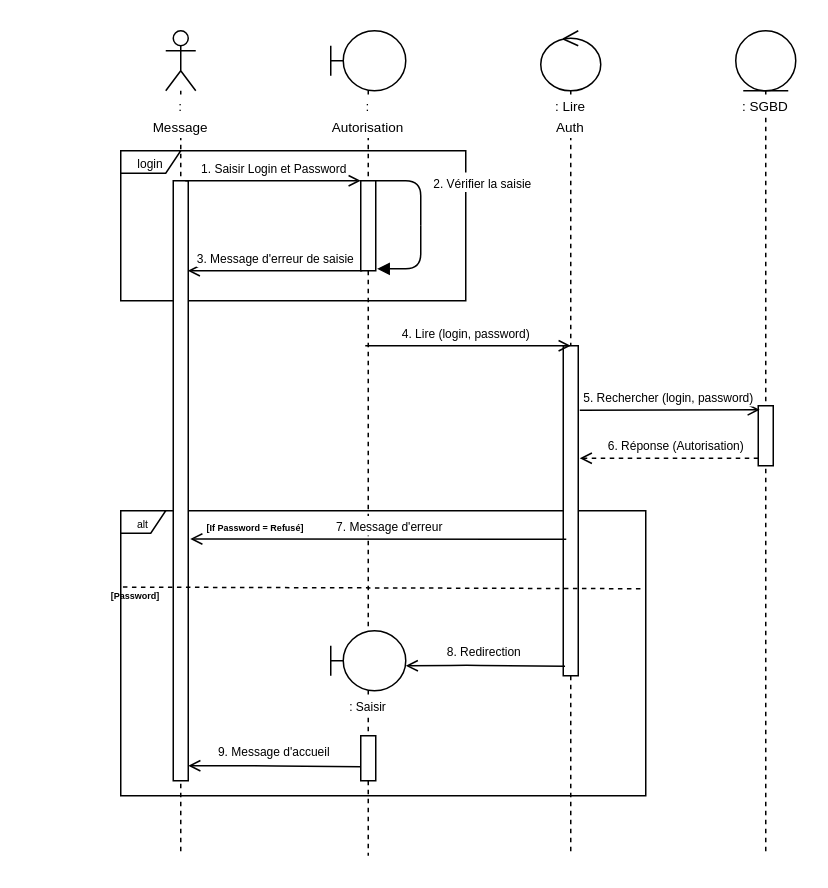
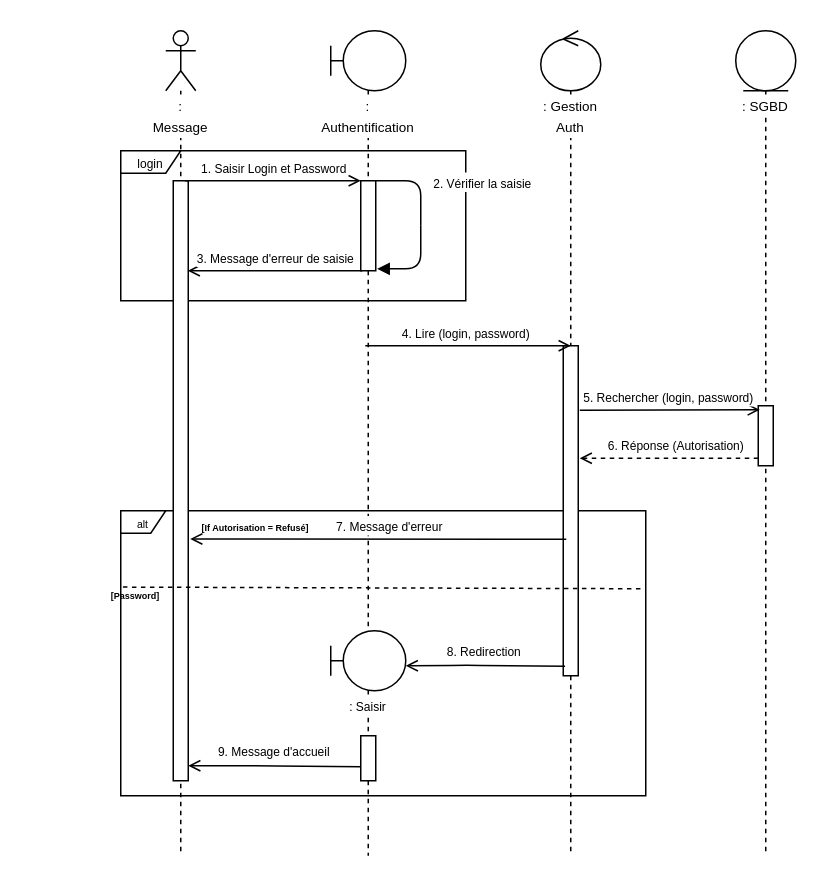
(368, 117) -> (368, 128)
(571, 117) -> (571, 128)
(256, 526) -> (256, 526)
